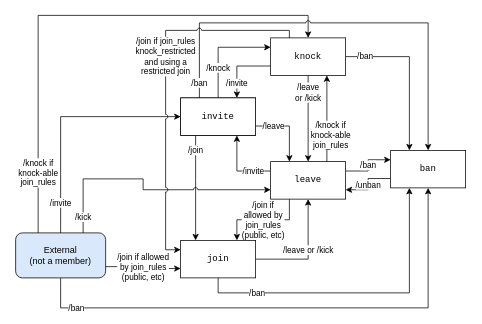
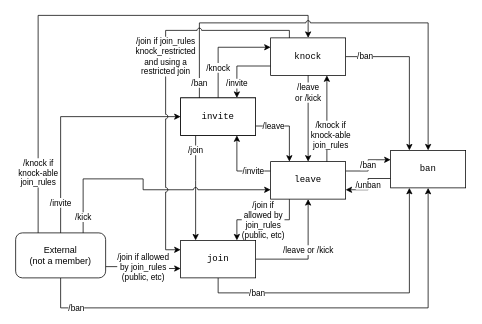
(60, 255) -> (60, 255)
